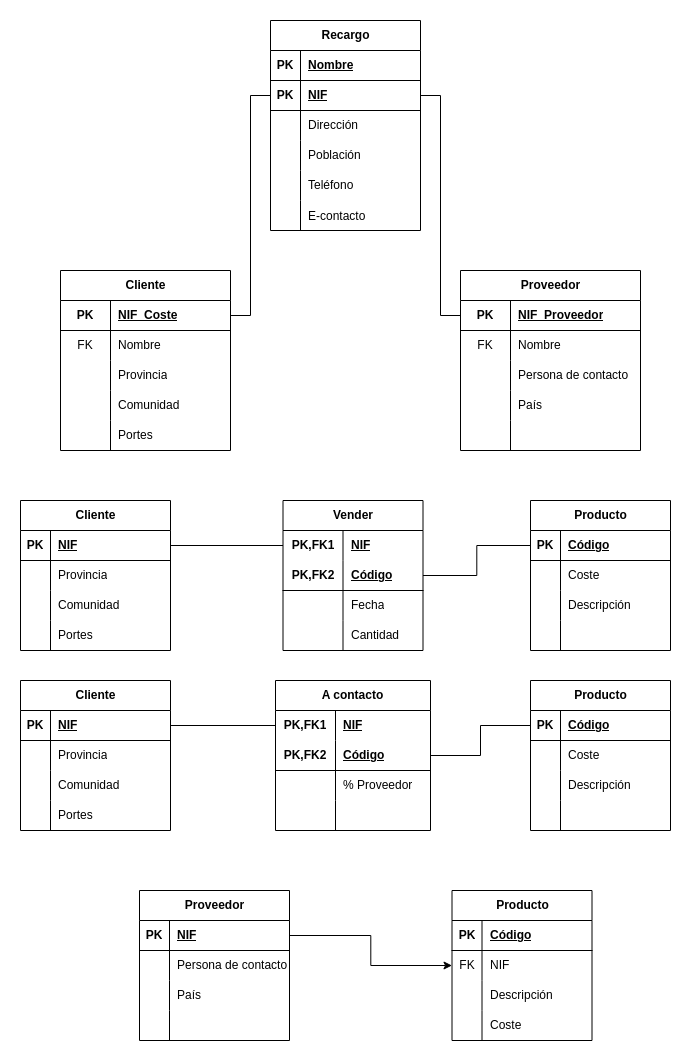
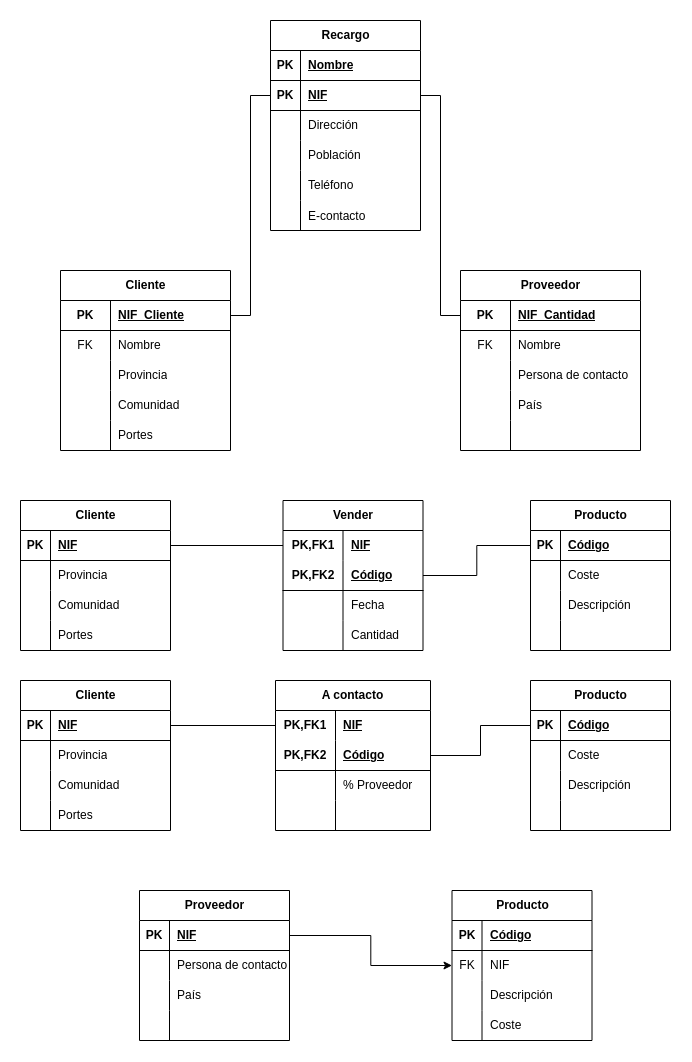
(149, 316) -> (152, 316)
(562, 316) -> (557, 316)
